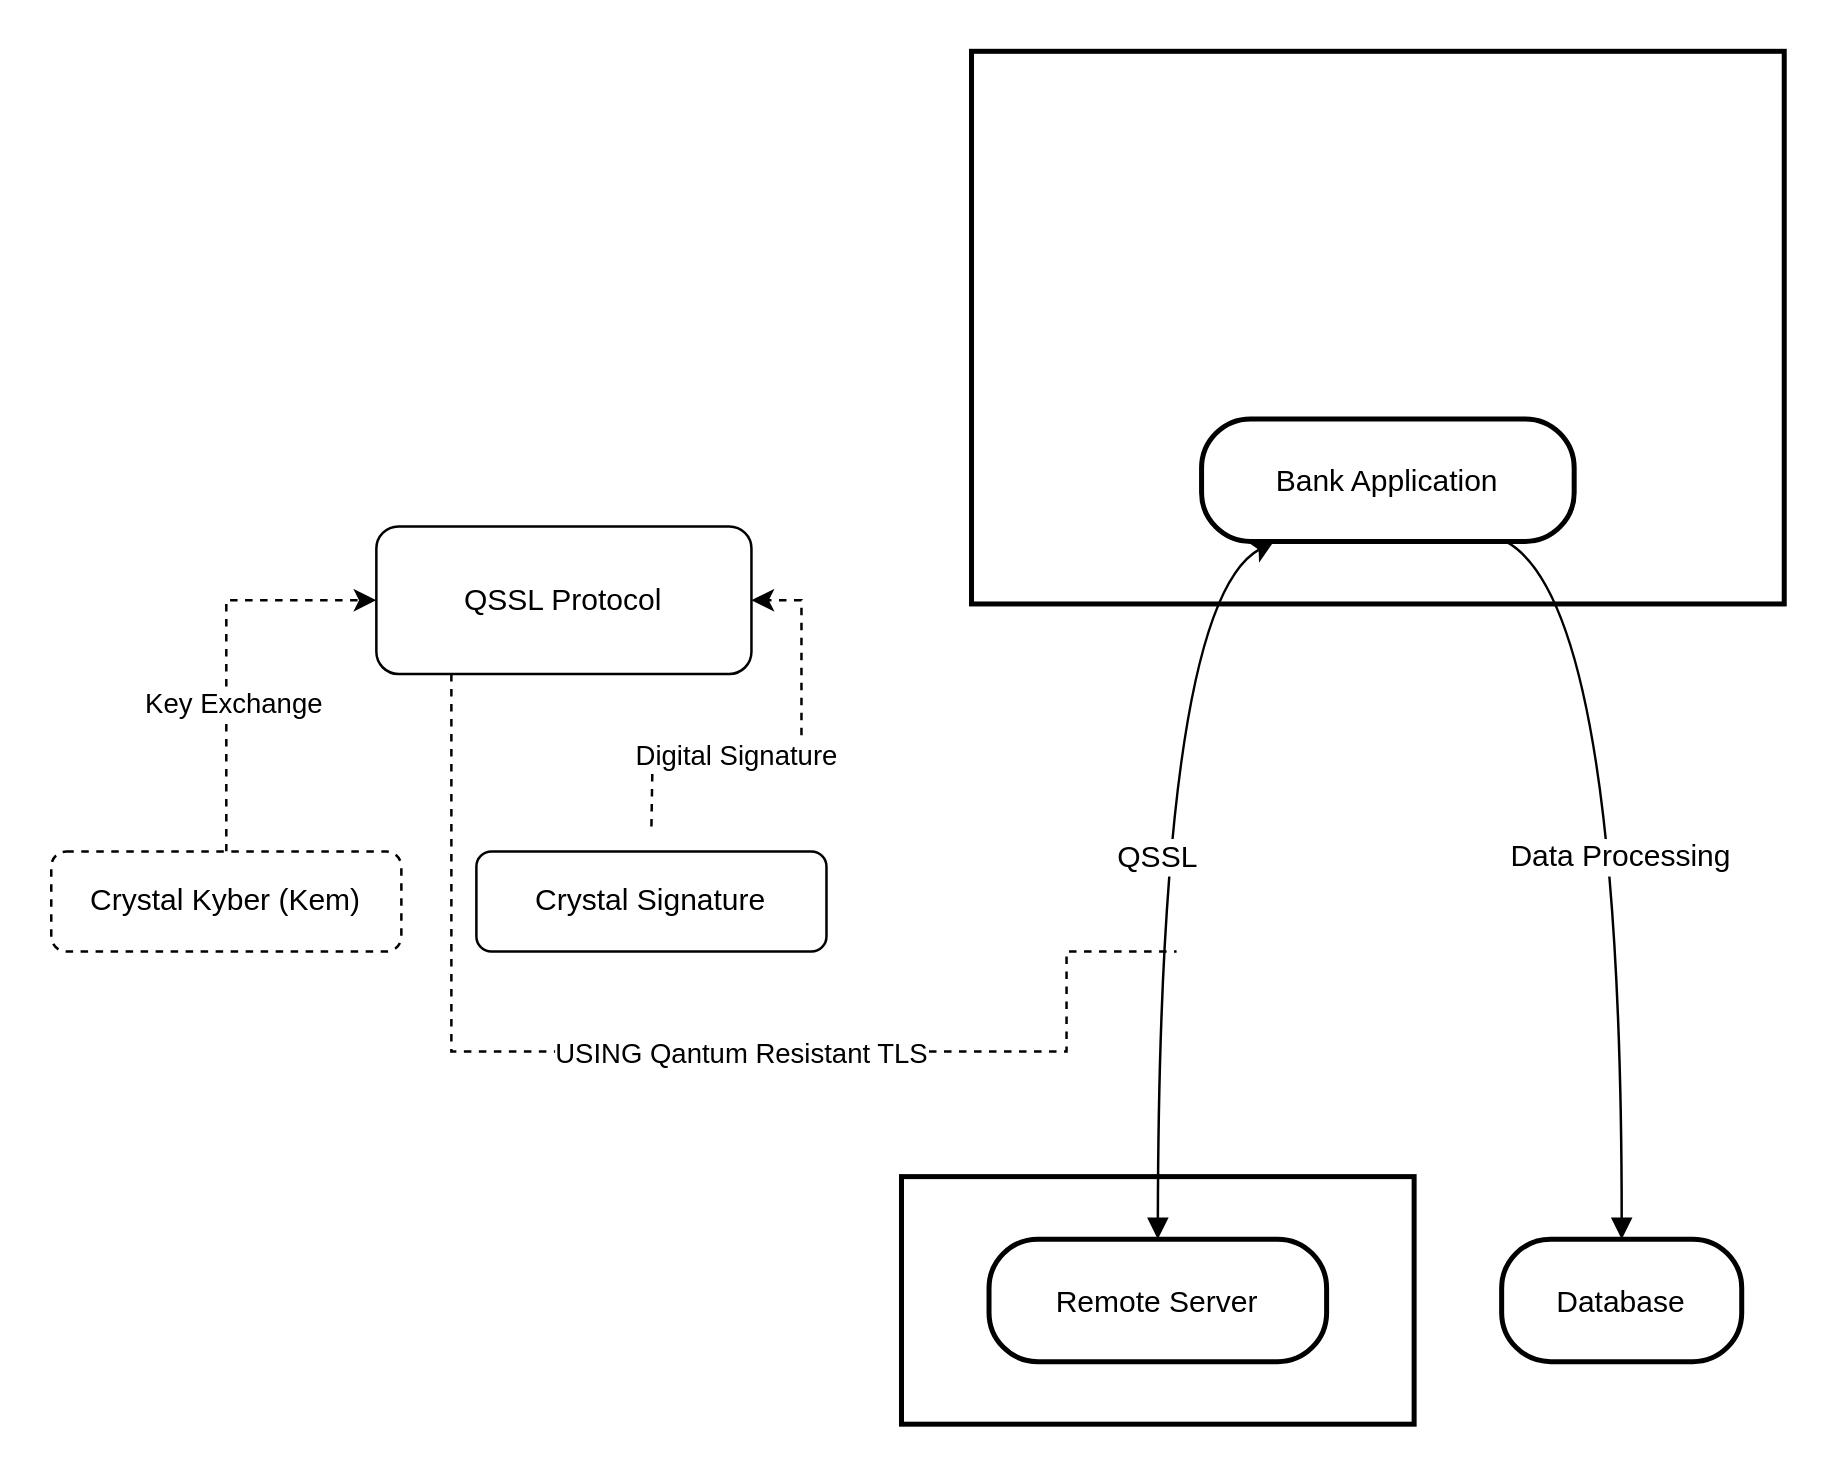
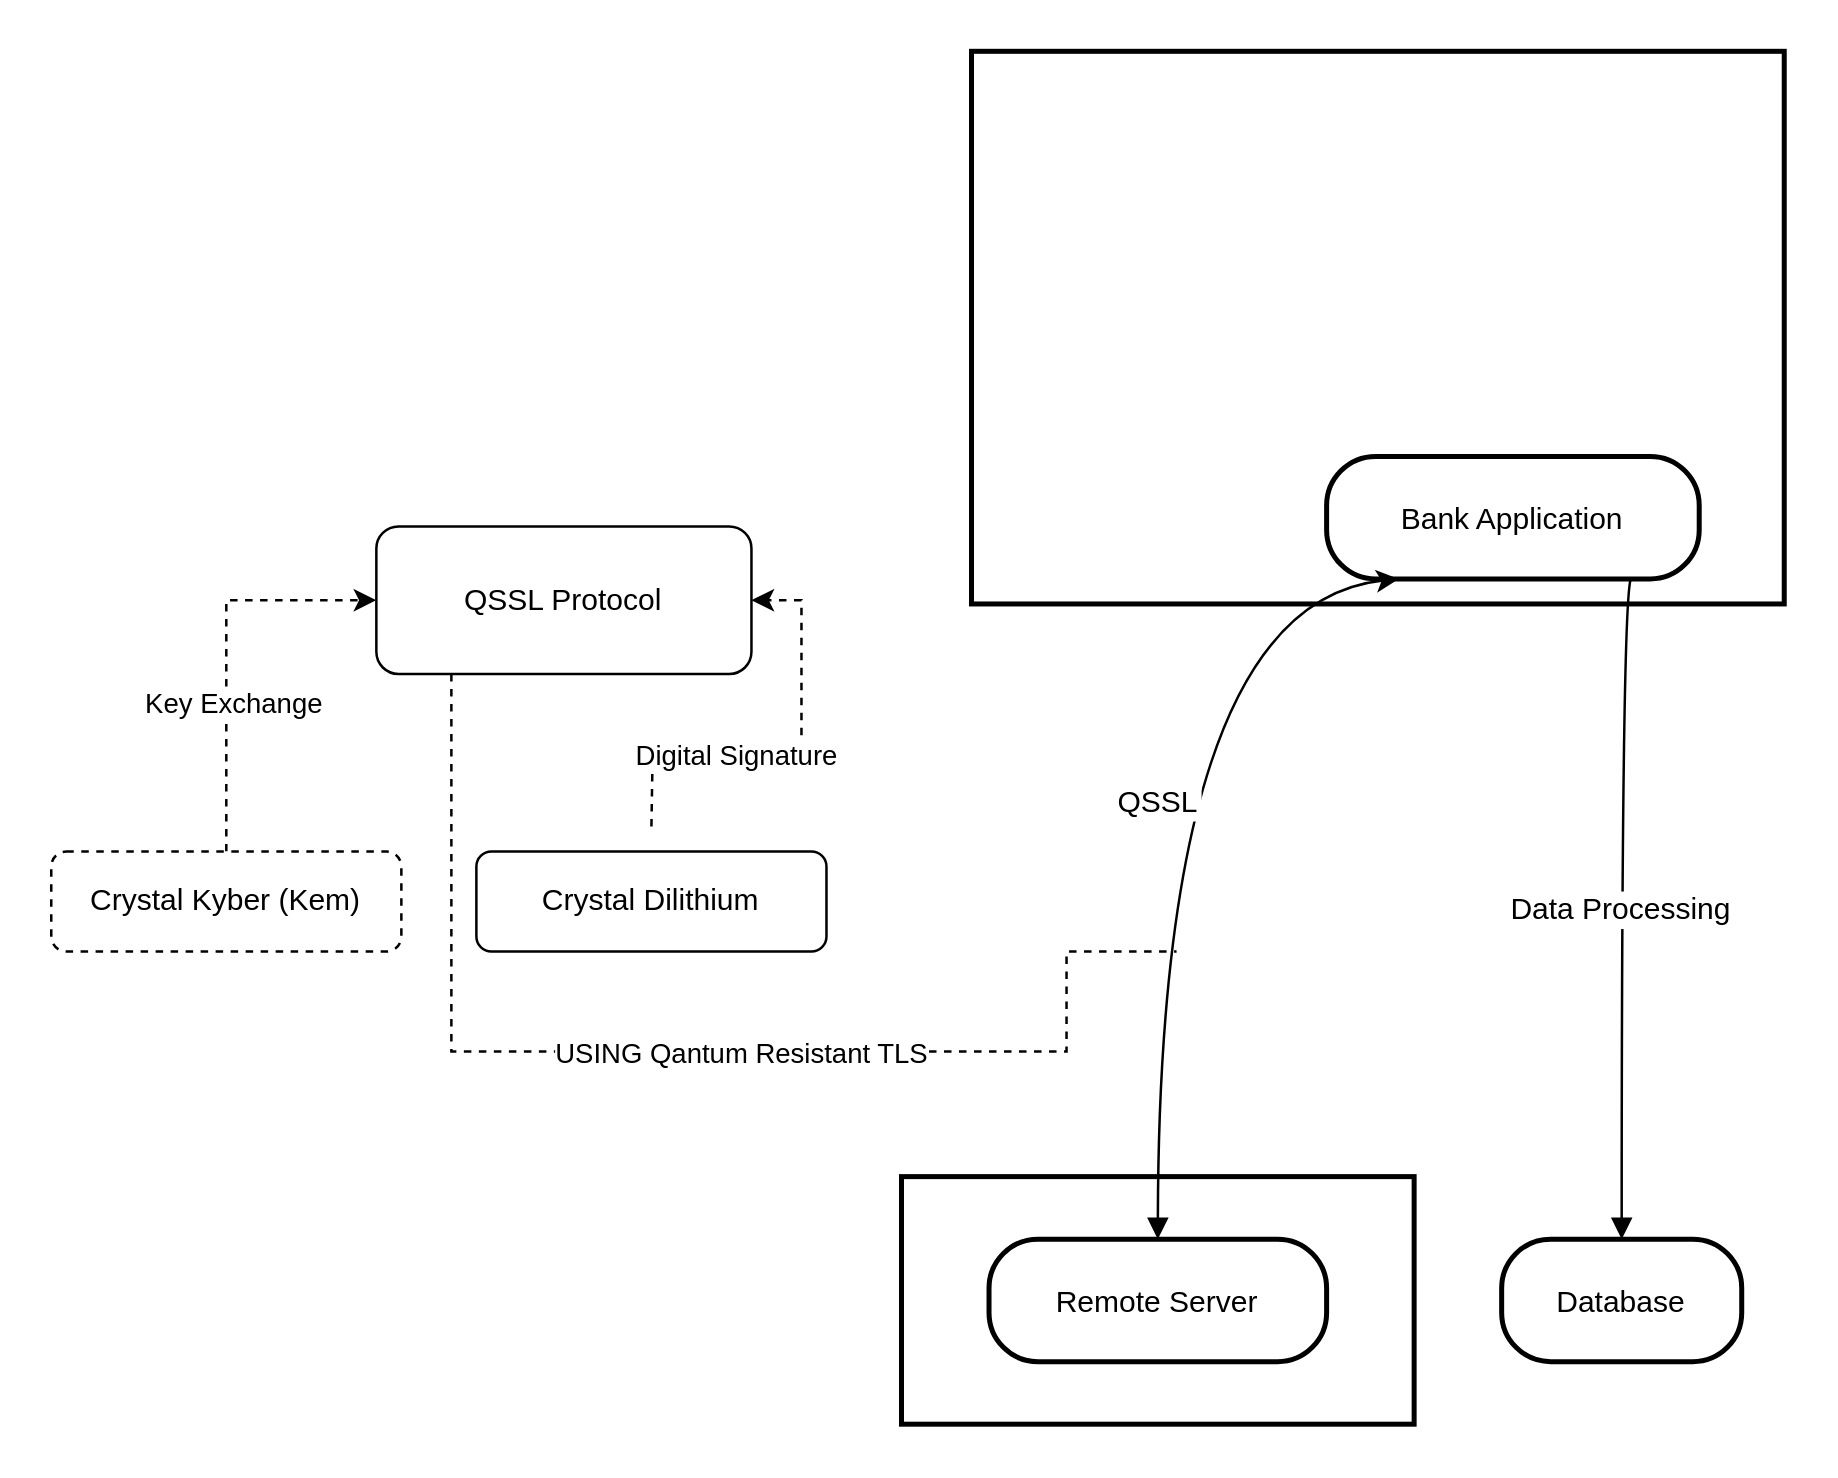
(1388, 480) -> (1513, 518)
(651, 901) -> (651, 901)
